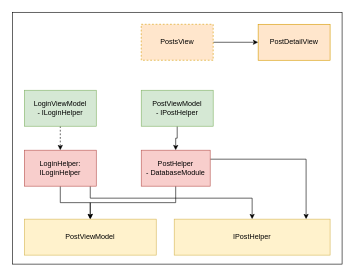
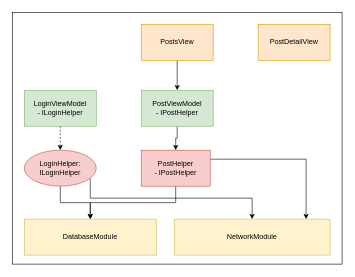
(177, 42) -> (177, 42)
(252, 42) -> (177, 84)
(60, 168) -> (60, 168)
(176, 168) -> (176, 168)
(90, 237) -> (90, 237)
(252, 237) -> (252, 237)
